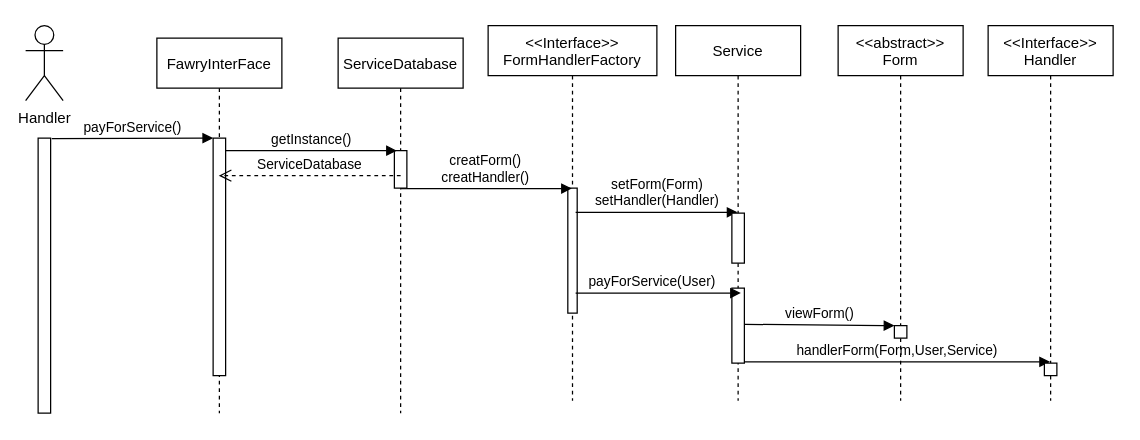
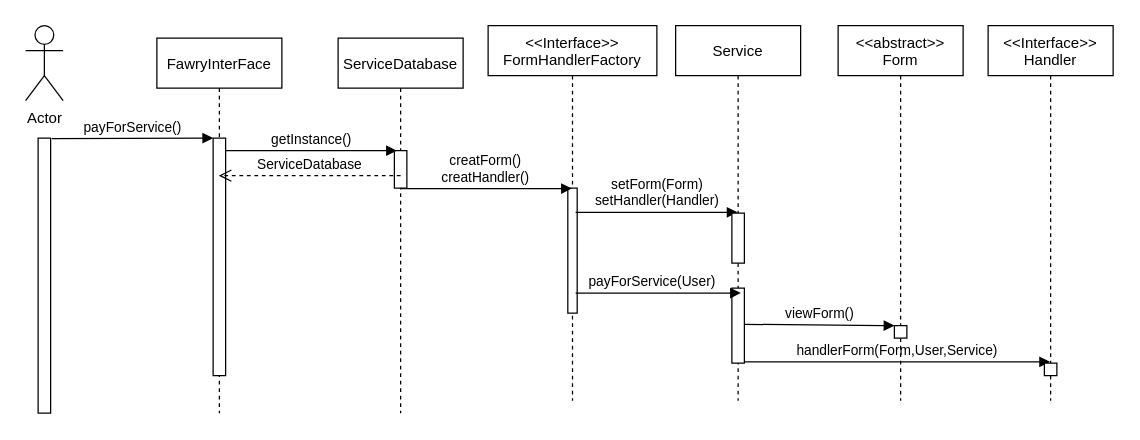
(45, 118) -> (45, 118)
